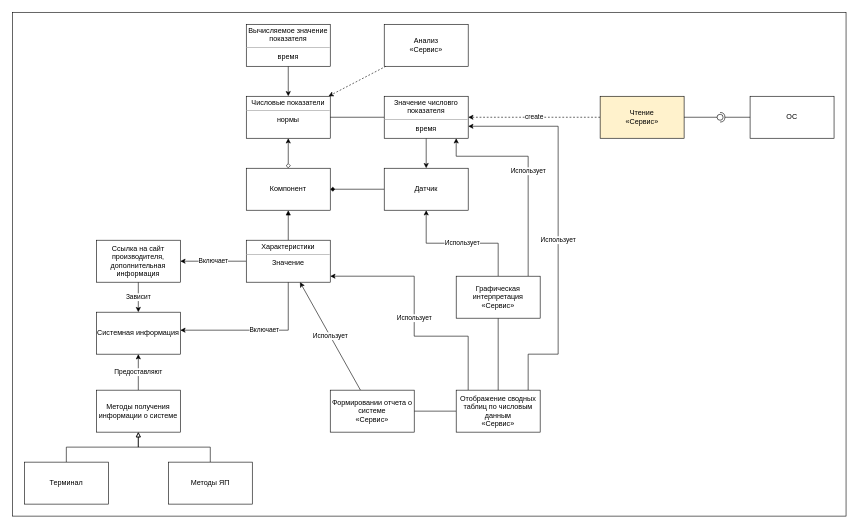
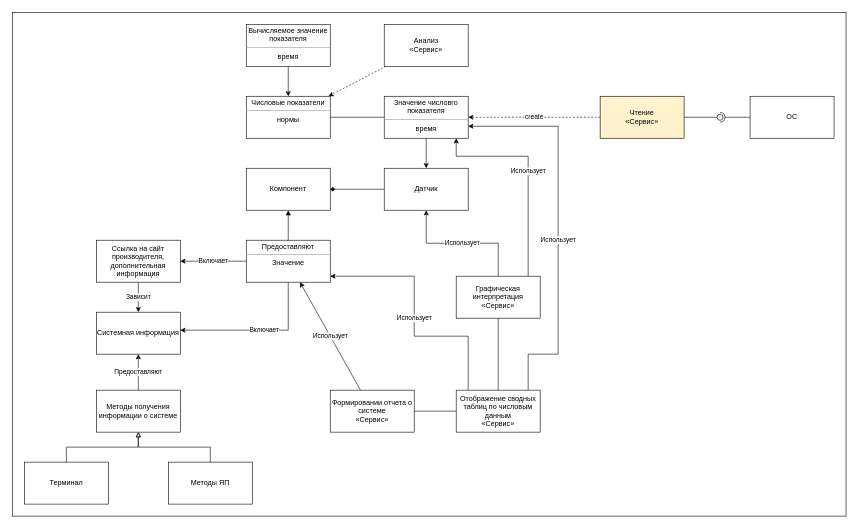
(288, 163) -> none
(275, 249) -> (273, 249)
